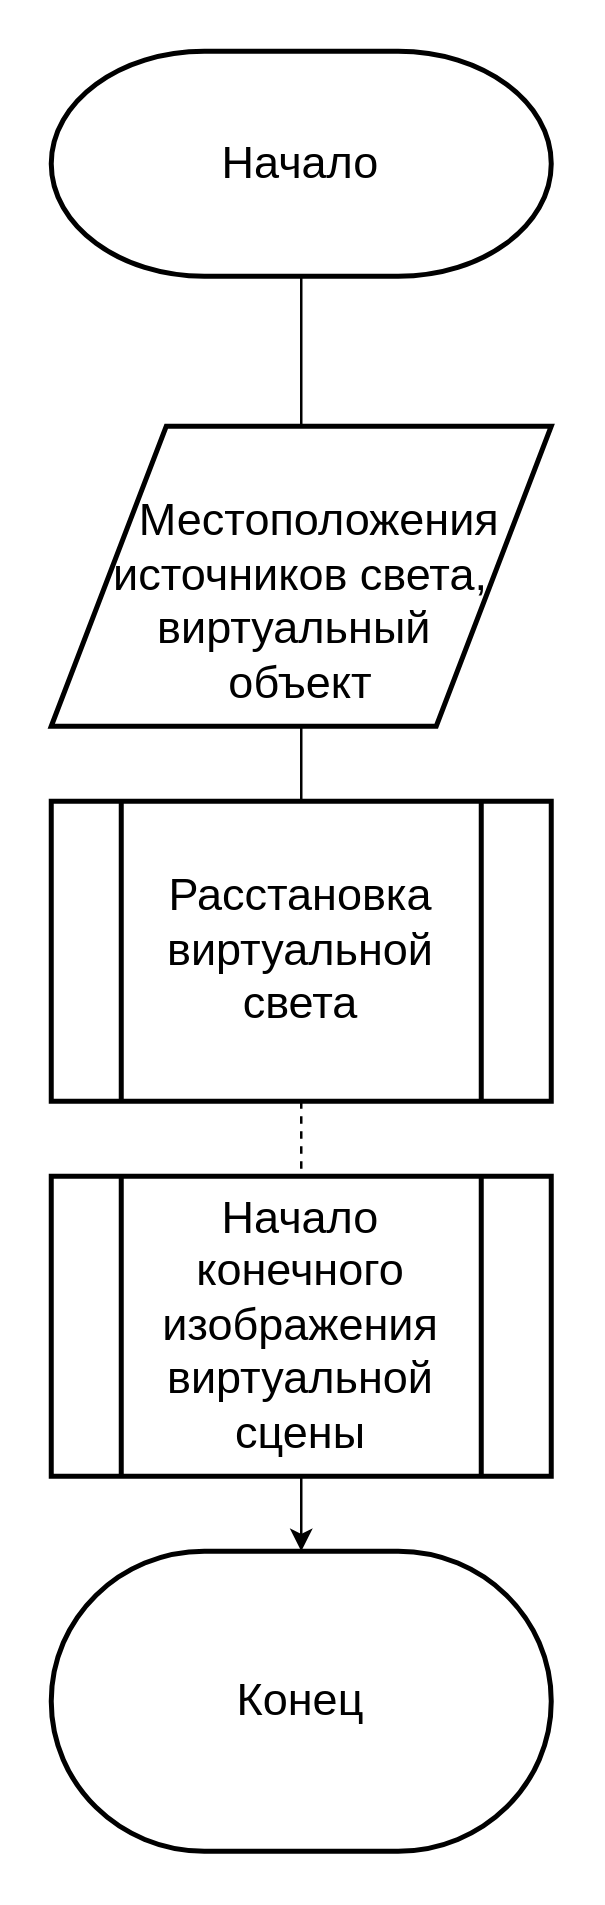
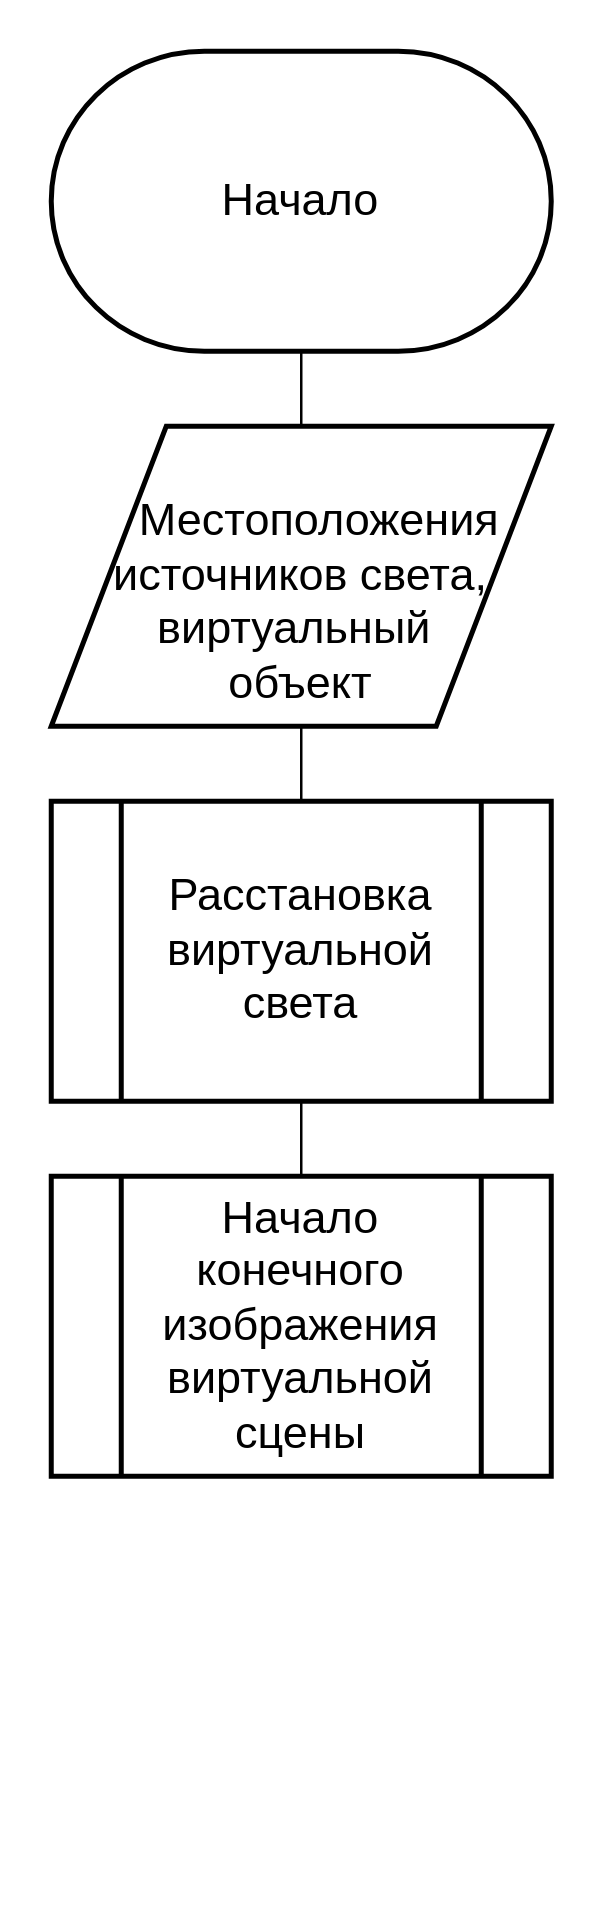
(301, 164) -> (301, 201)
(301, 1141) -> (301, 1141)
(301, 1506) -> none
(301, 1701) -> none
